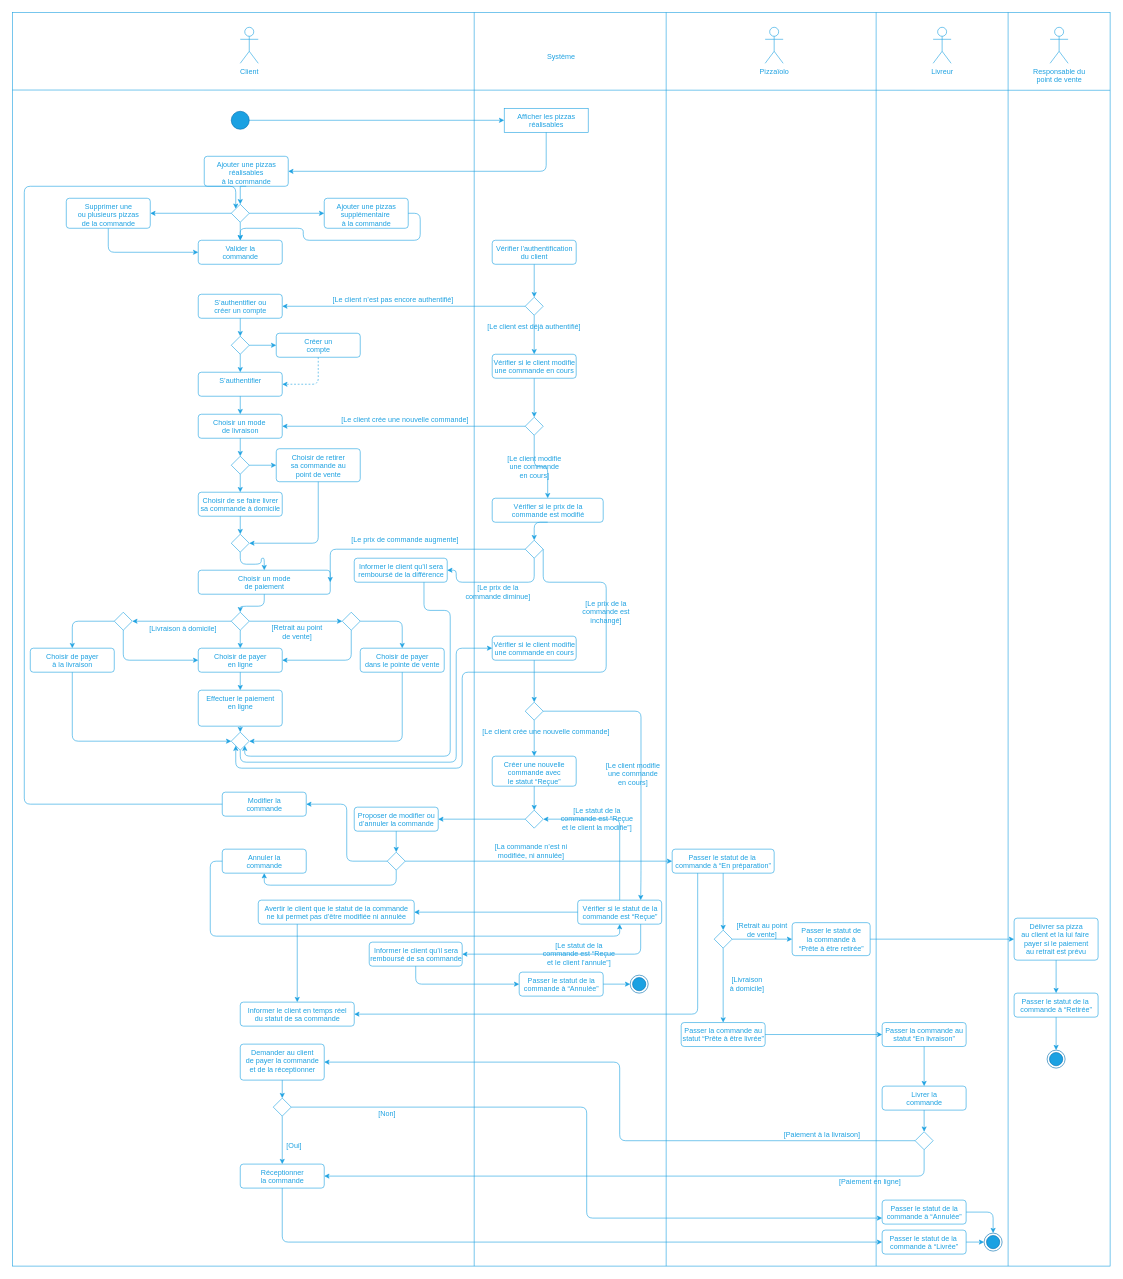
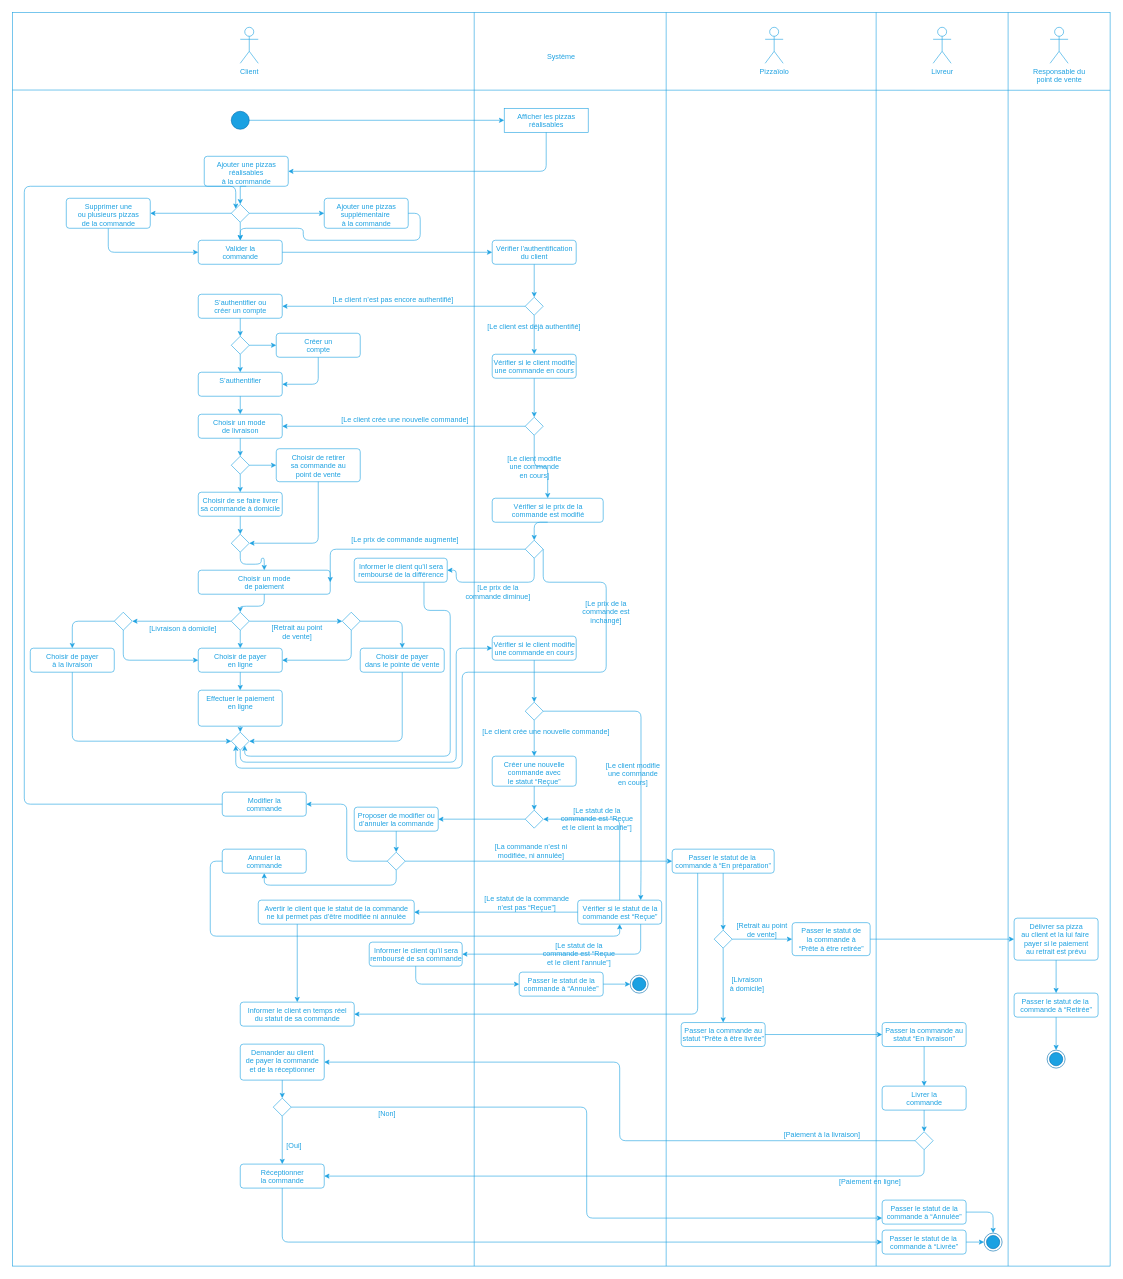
none -> (486, 252)
(315, 384) -> (315, 384)
none -> (527, 903)
